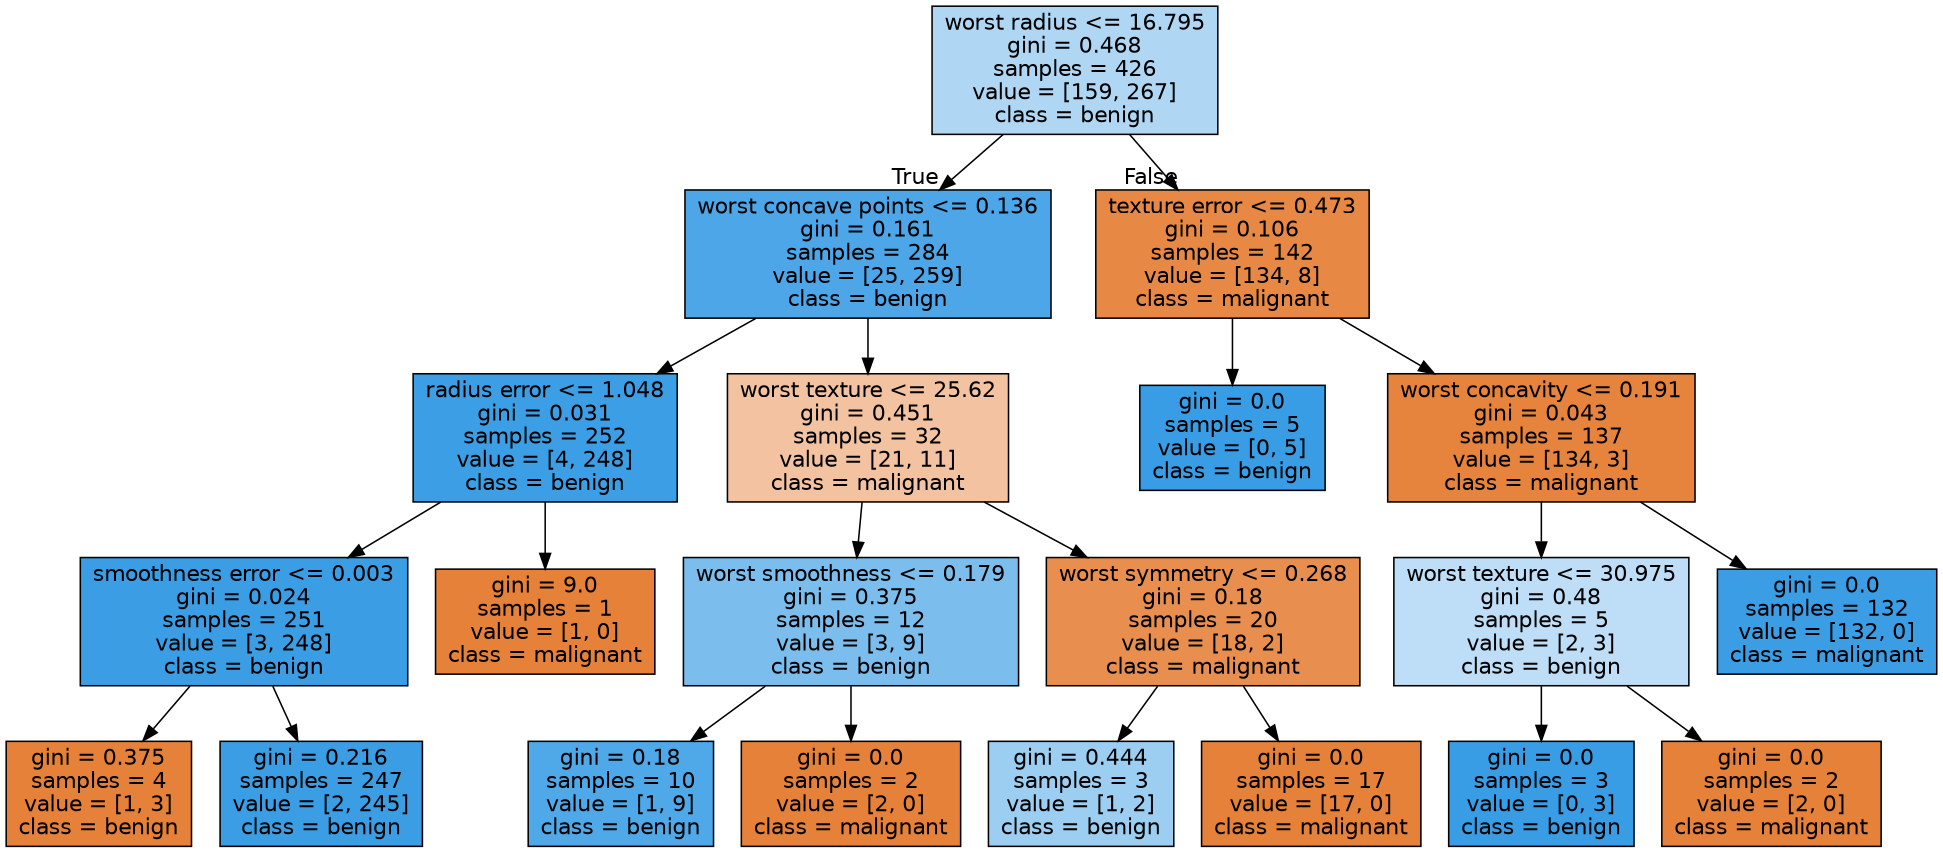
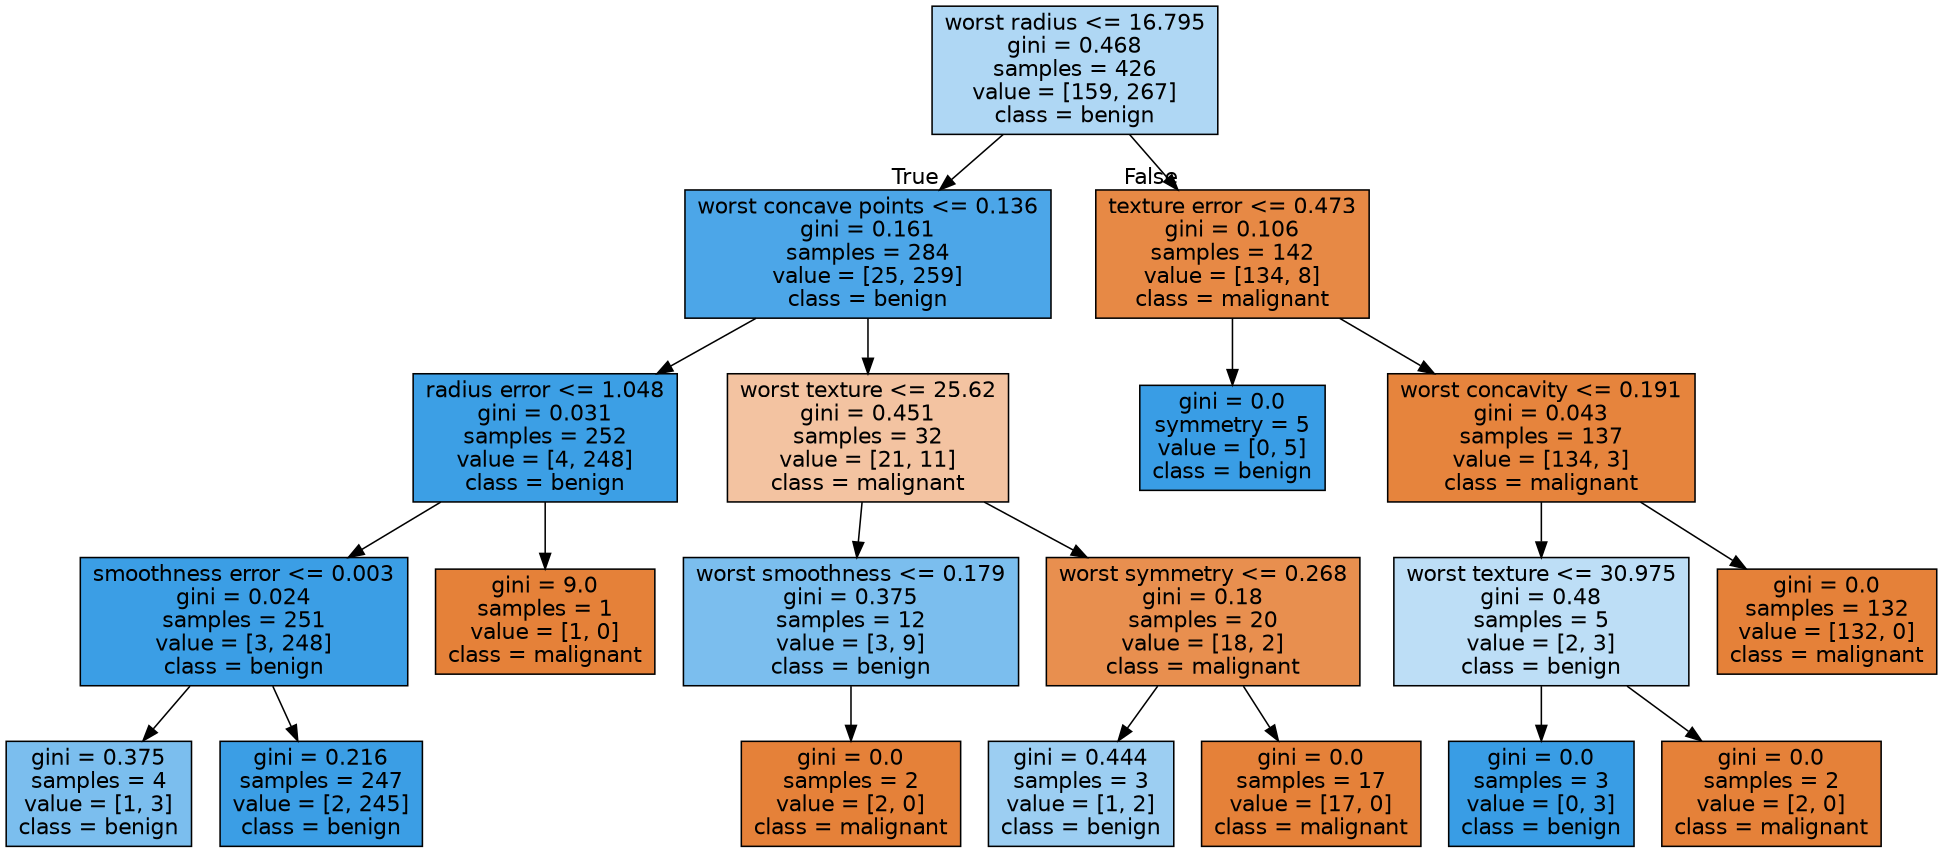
(1232, 438) -> (1232, 438)
(1827, 622) -> (1827, 622)
(99, 794) -> (99, 794)
(621, 794) -> none
